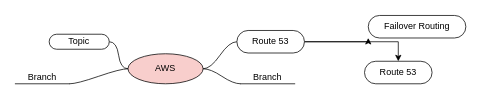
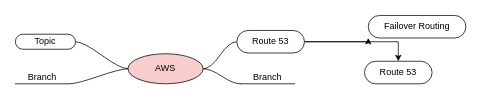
(79, 42) -> (45, 42)
